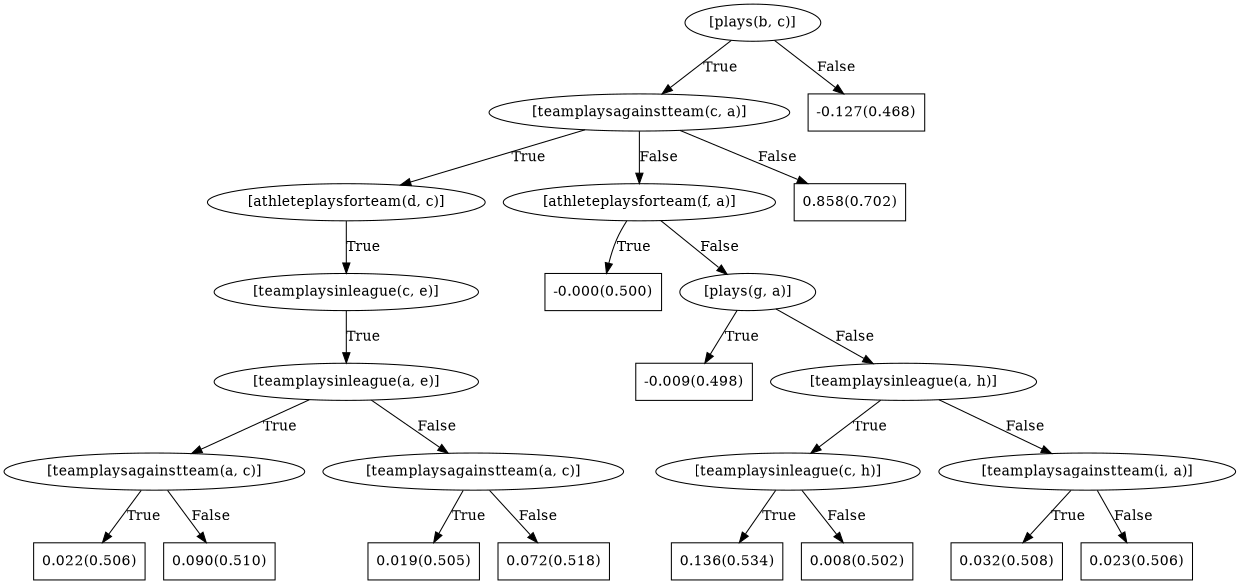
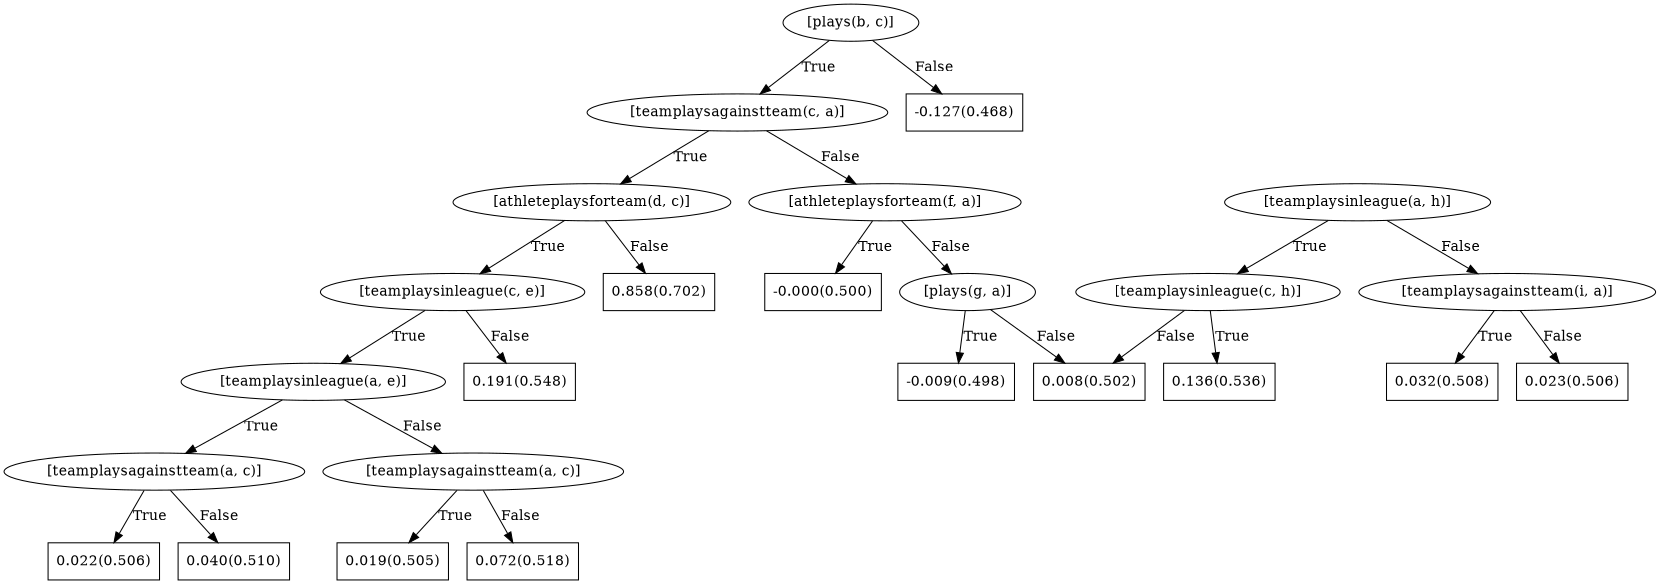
(739, 155) -> (622, 243)
(820, 334) -> (1023, 333)
none -> (520, 382)
(219, 561) -> (234, 561)
(727, 561) -> (1219, 382)
